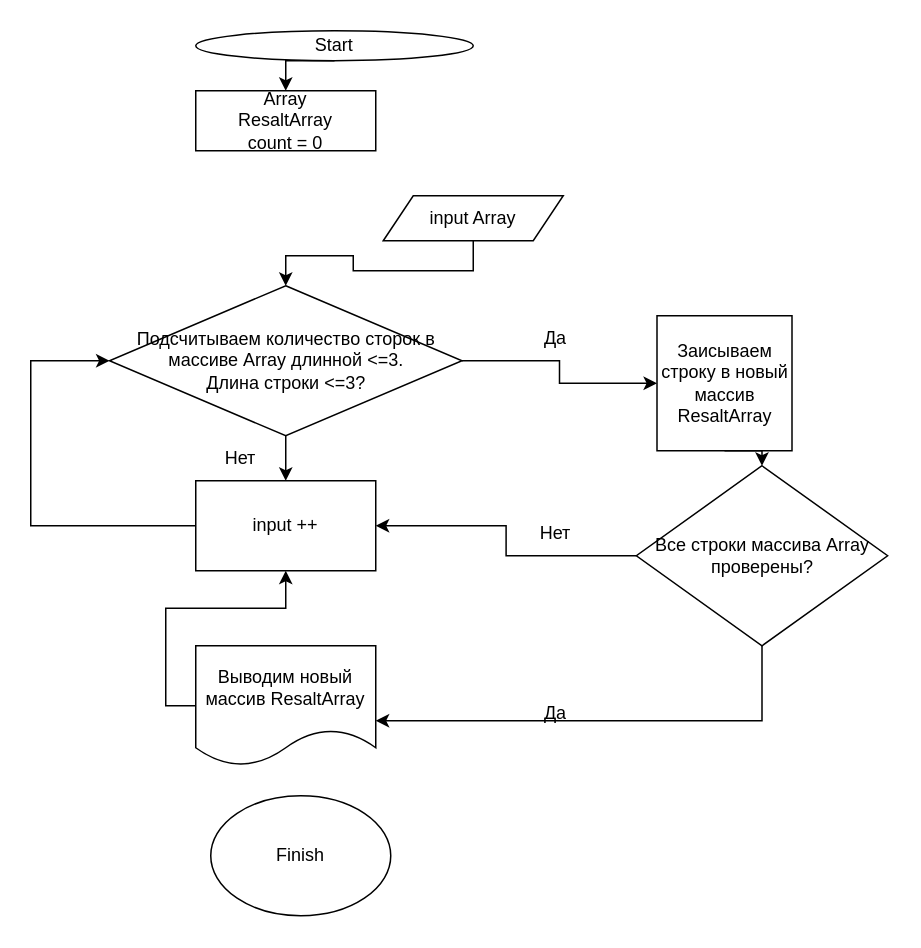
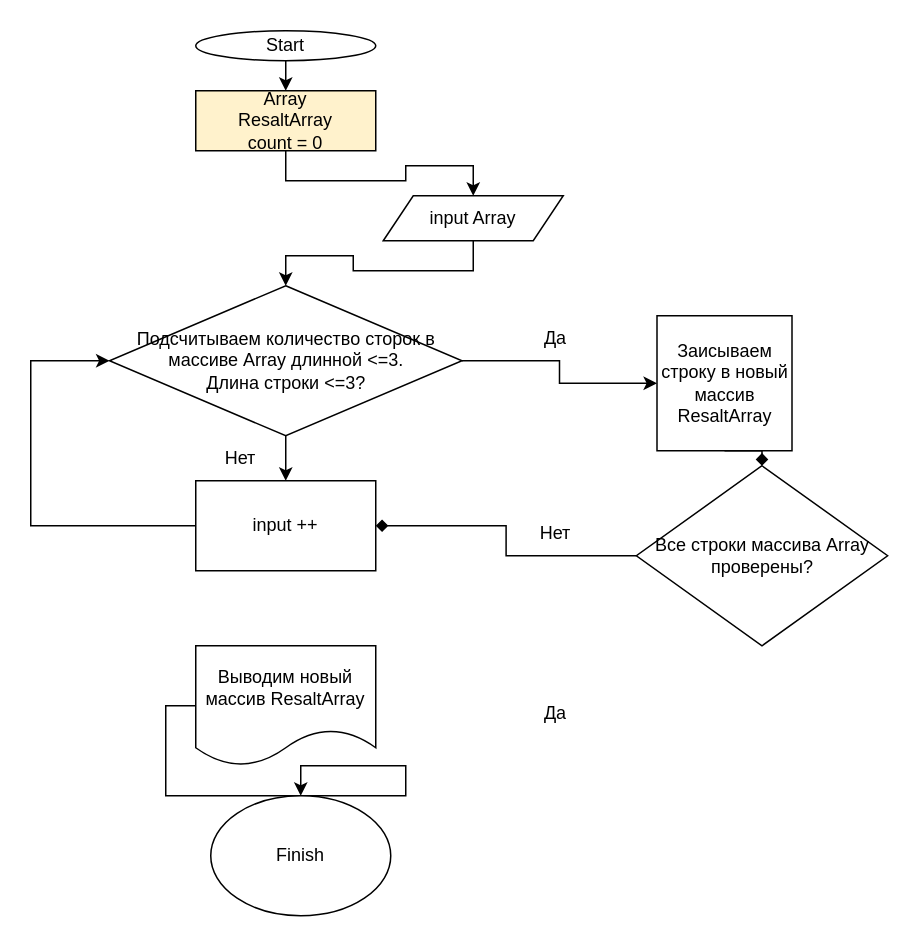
(335, 46) -> (286, 46)
(286, 121) -> (286, 121)
none -> (382, 181)
(759, 451) -> (759, 451)
(387, 526) -> (388, 526)
(190, 608) -> (406, 766)
(612, 721) -> none
